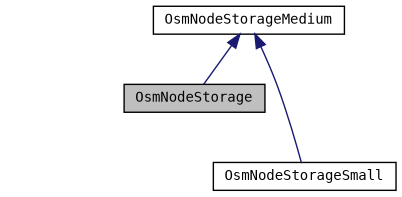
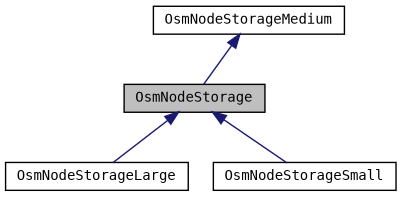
(284, 104) -> (255, 141)
none -> (97, 176)
